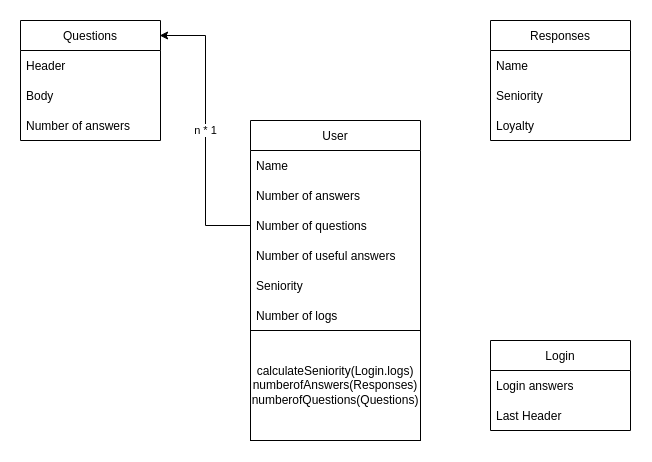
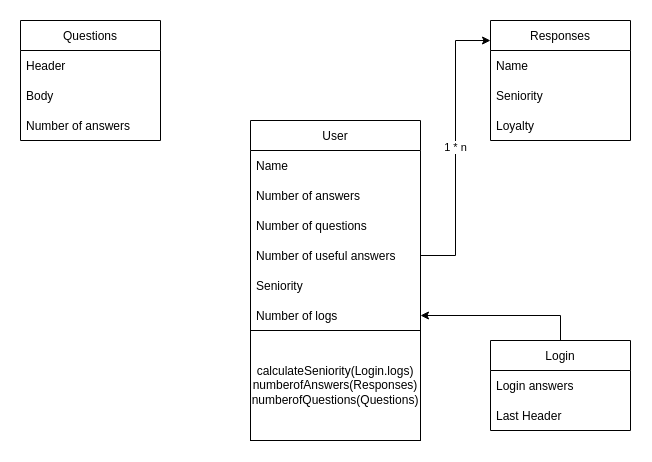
(206, 131) -> none
none -> (456, 152)
none -> (506, 316)
